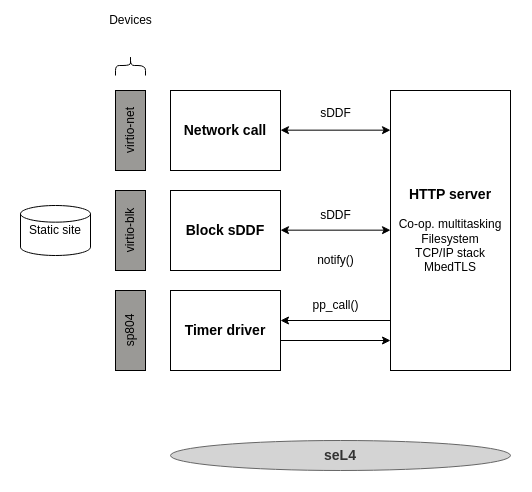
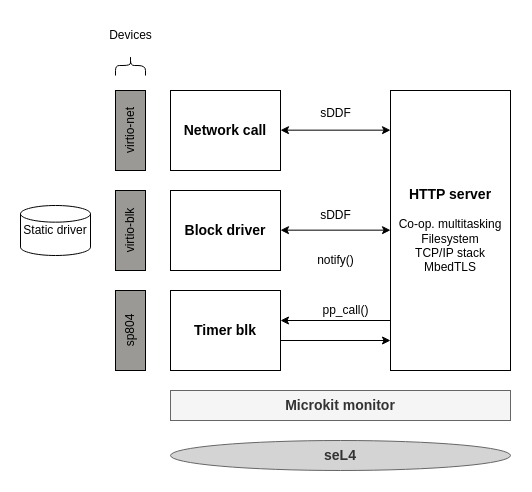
(131, 21) -> (131, 36)
(56, 231) -> (56, 231)
(226, 231) -> (226, 231)
(336, 306) -> (346, 311)
(226, 331) -> (226, 331)
none -> (341, 406)
